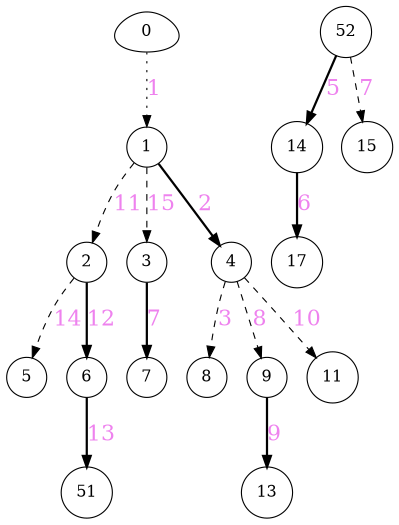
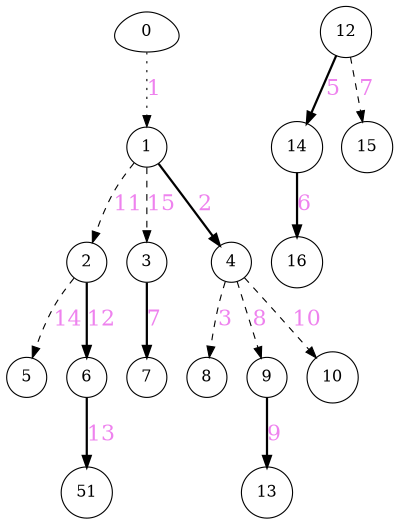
(346, 32) -> (346, 32)
(297, 262) -> (297, 262)
(333, 377) -> (333, 377)
